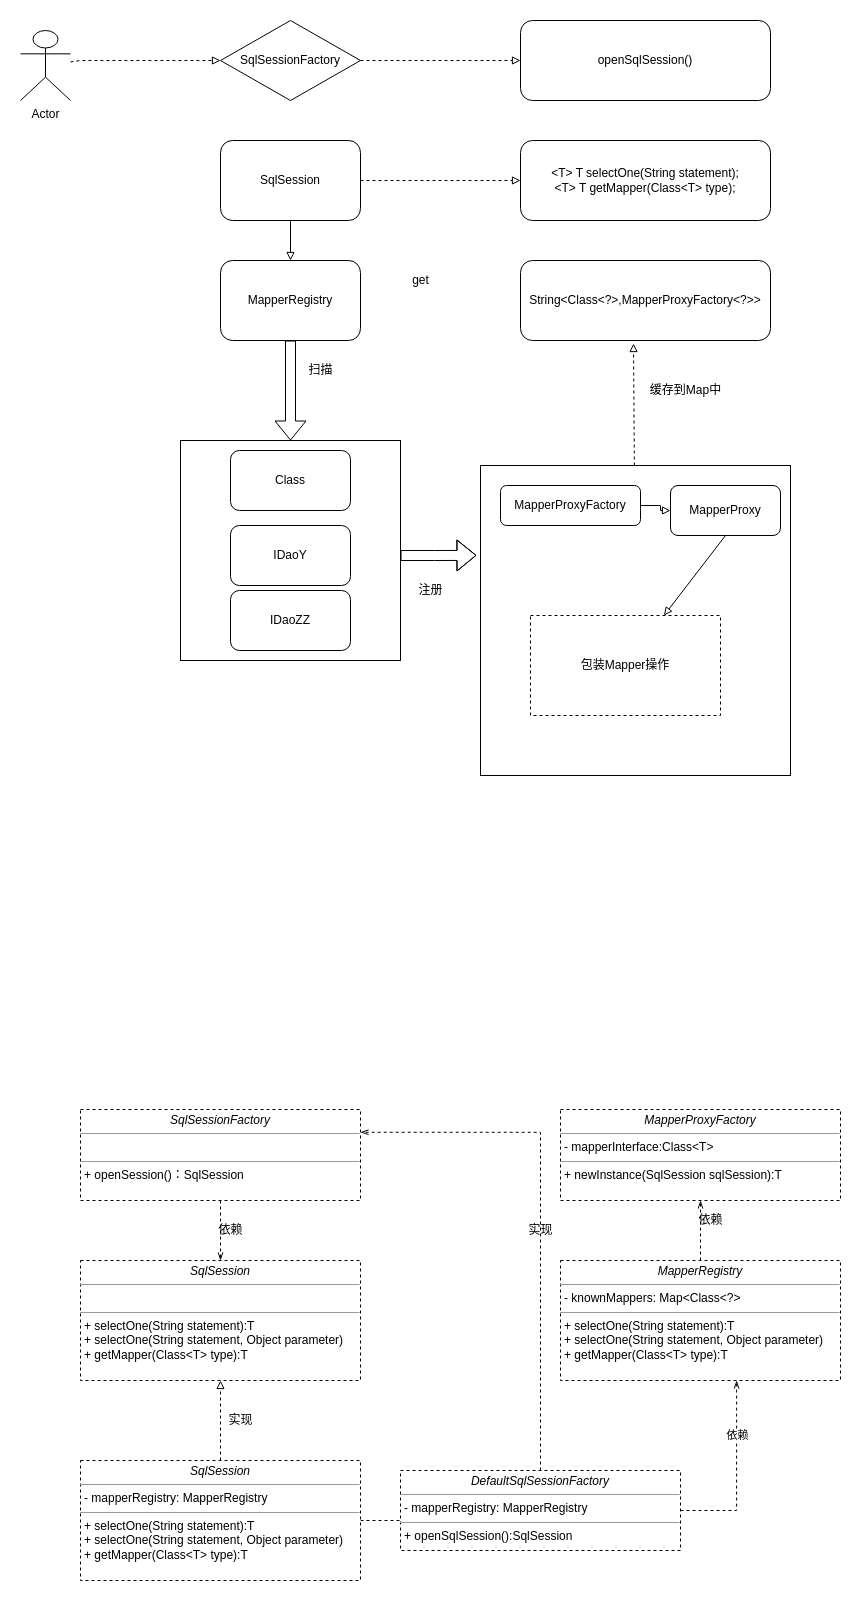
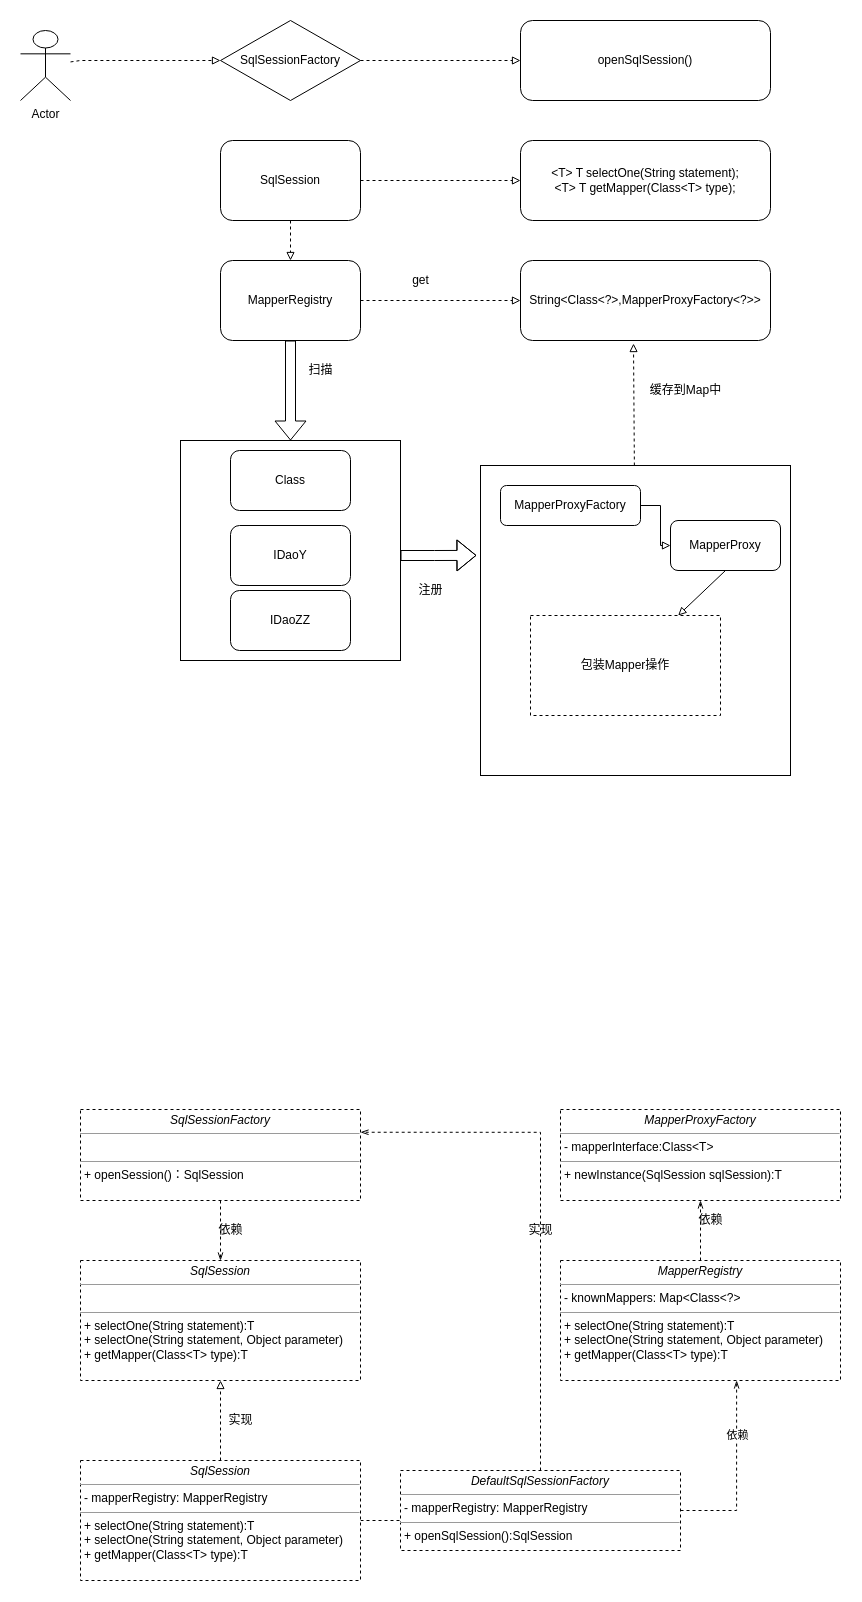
(291, 237) -> (291, 237)
none -> (436, 301)
(726, 511) -> (726, 546)
